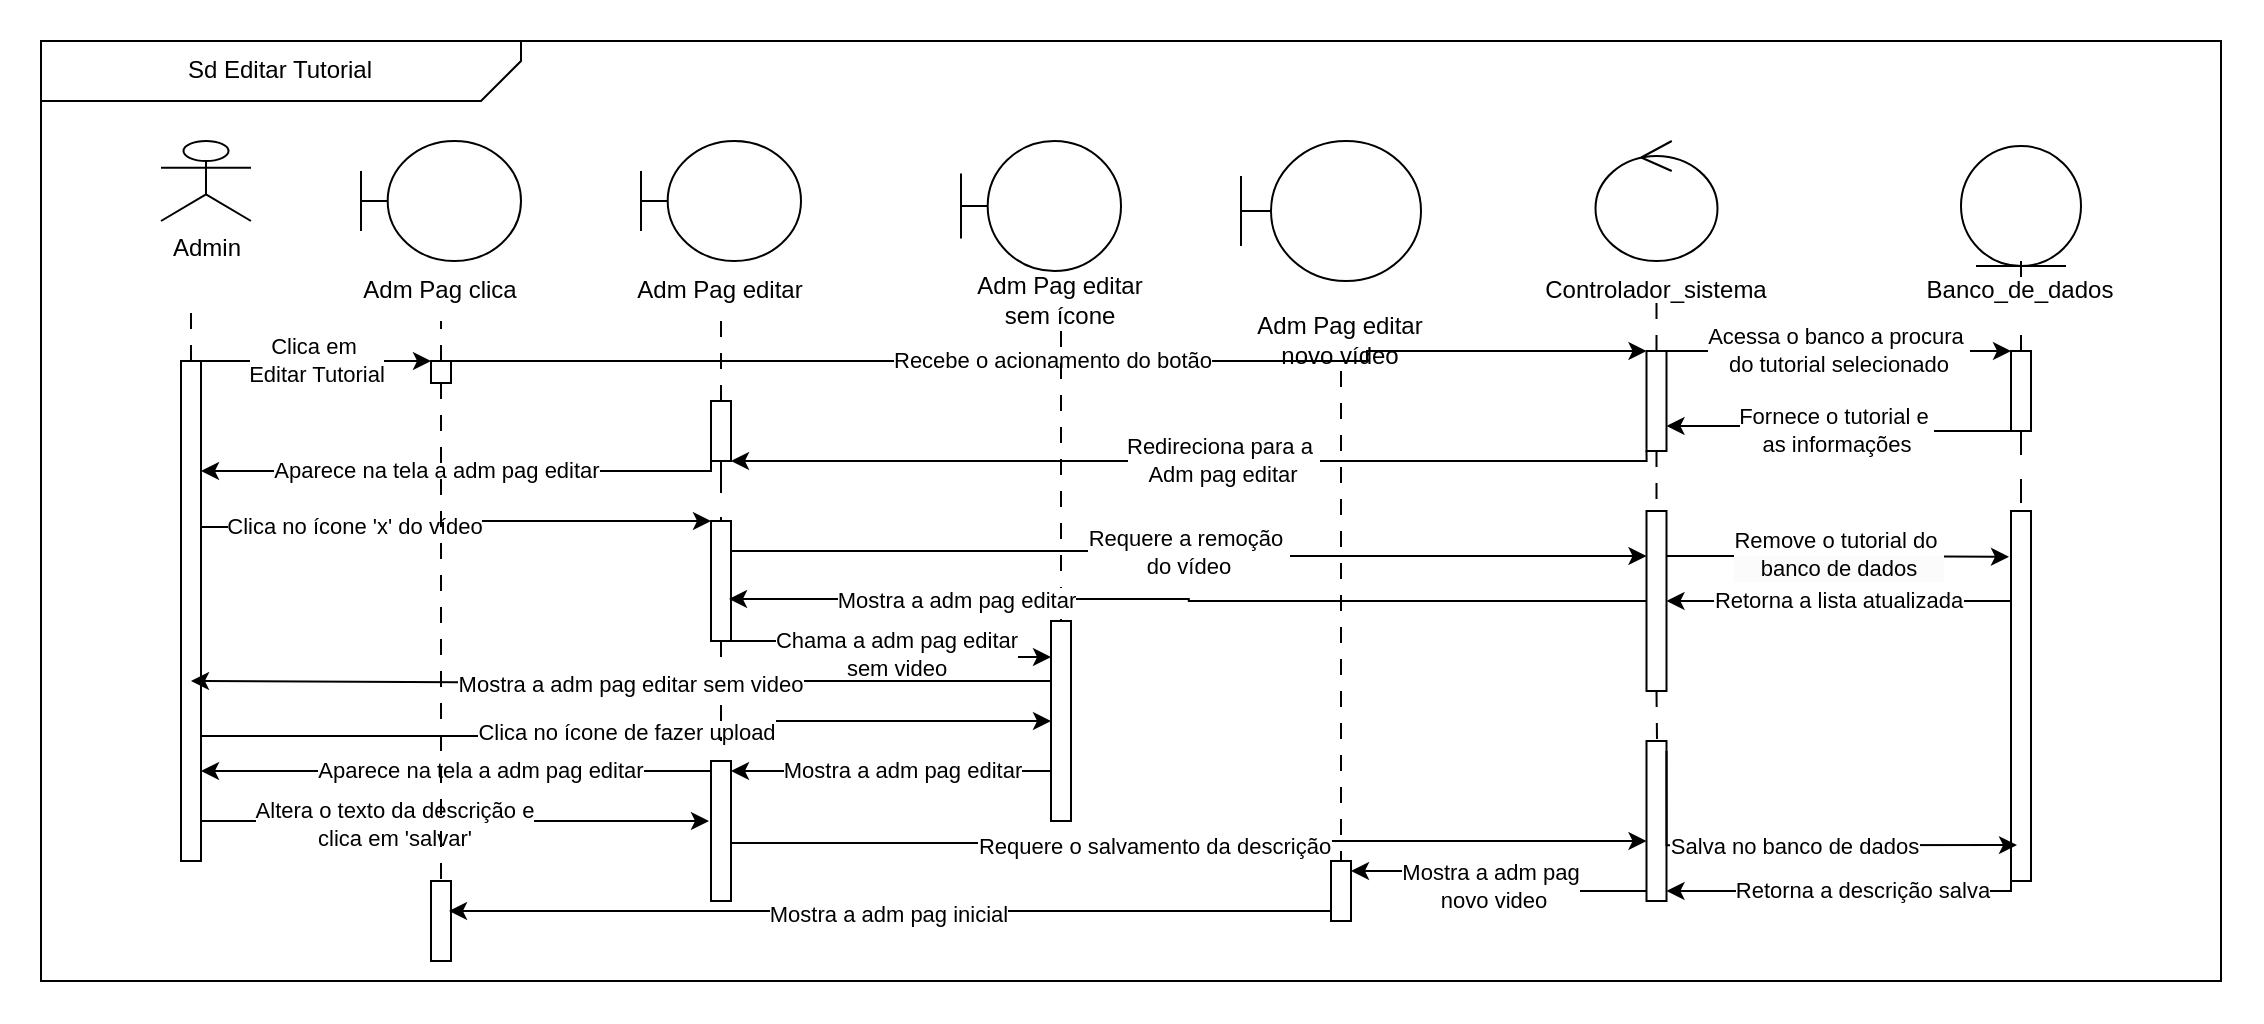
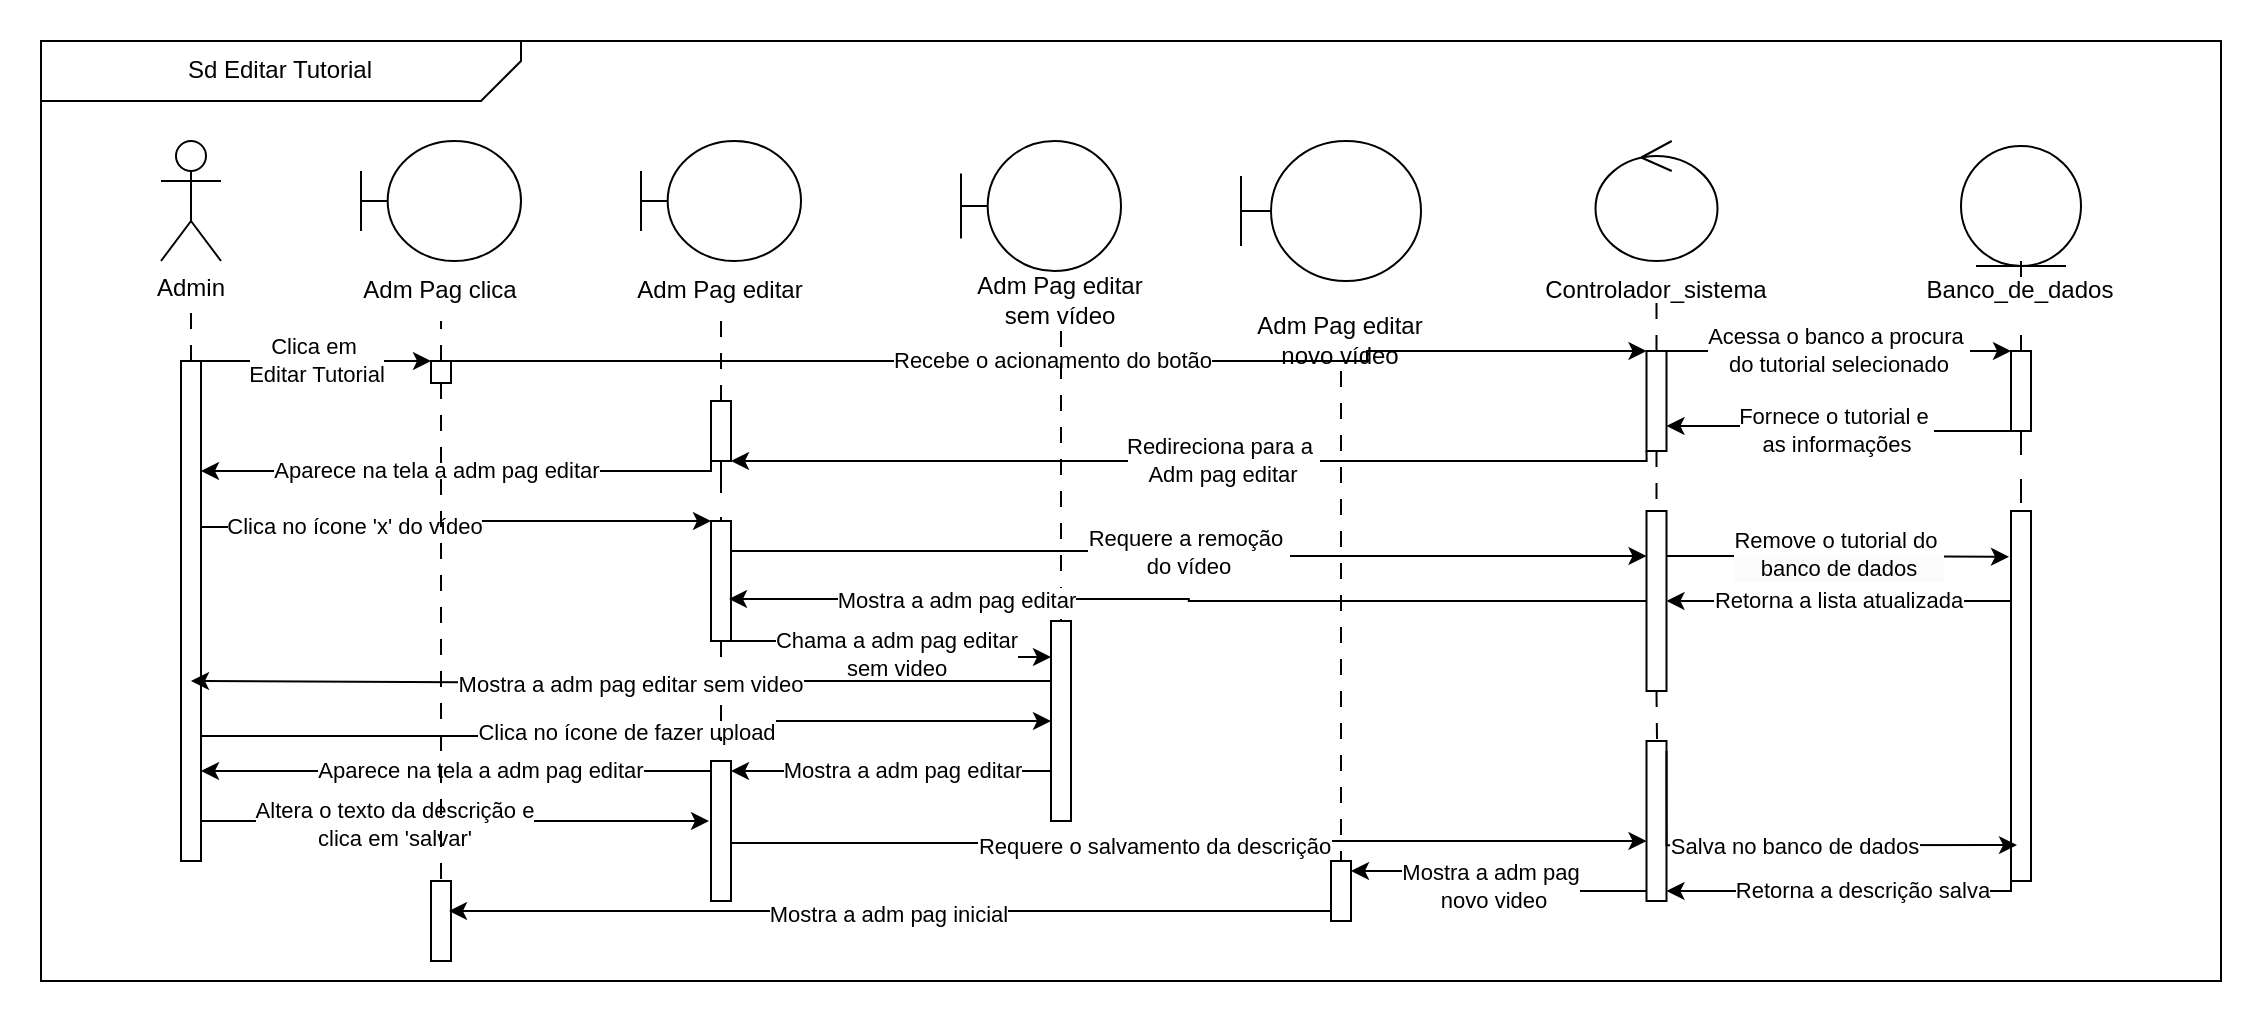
(206, 181) -> (191, 201)
(1061, 301) -> (1061, 301)
